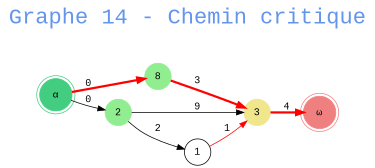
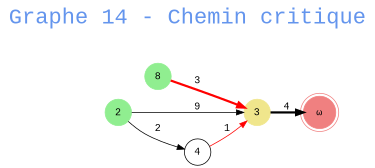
(56, 95) -> none
(283, 112) -> (283, 112)
(198, 152) -> (198, 152)
